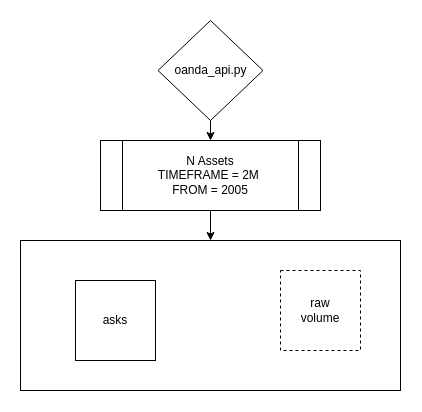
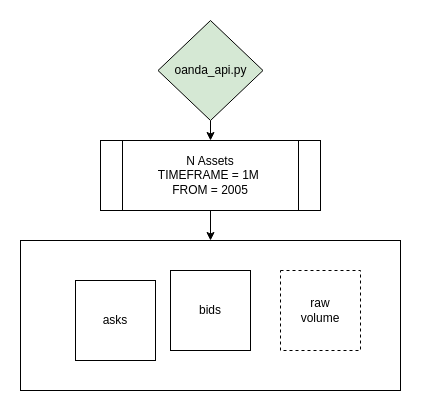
(211, 71) -> (211, 71)
(211, 176) -> (211, 176)
none -> (211, 311)
